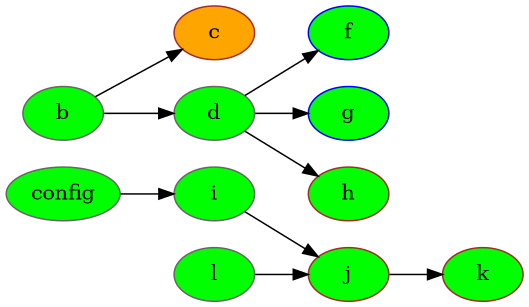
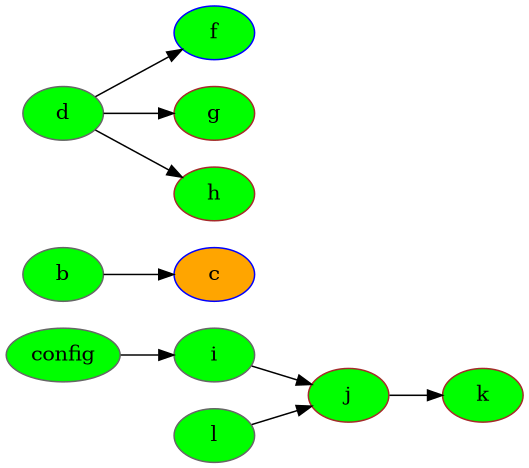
(214, 33) -> (214, 274)
(131, 113) -> none
(349, 113) -> (214, 113)
